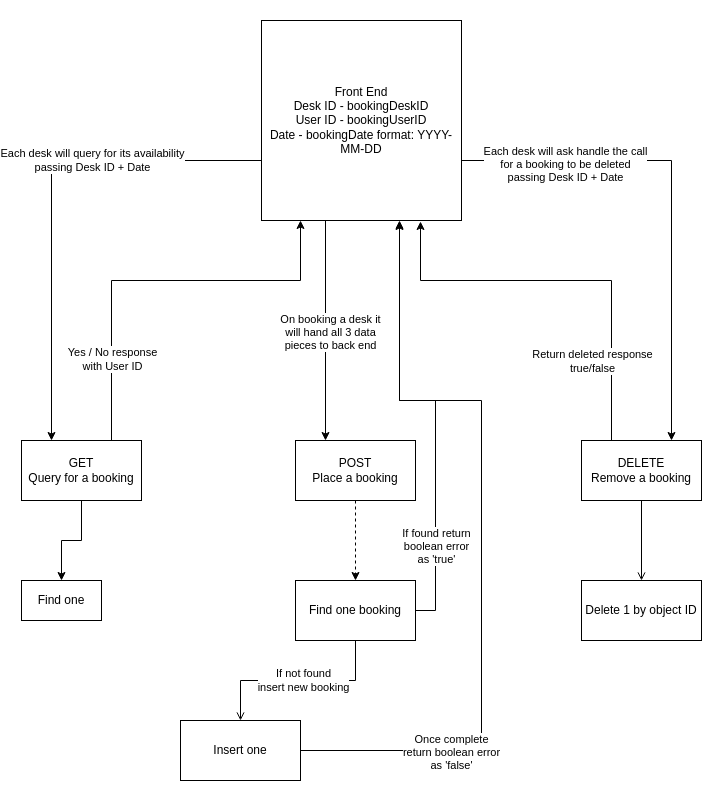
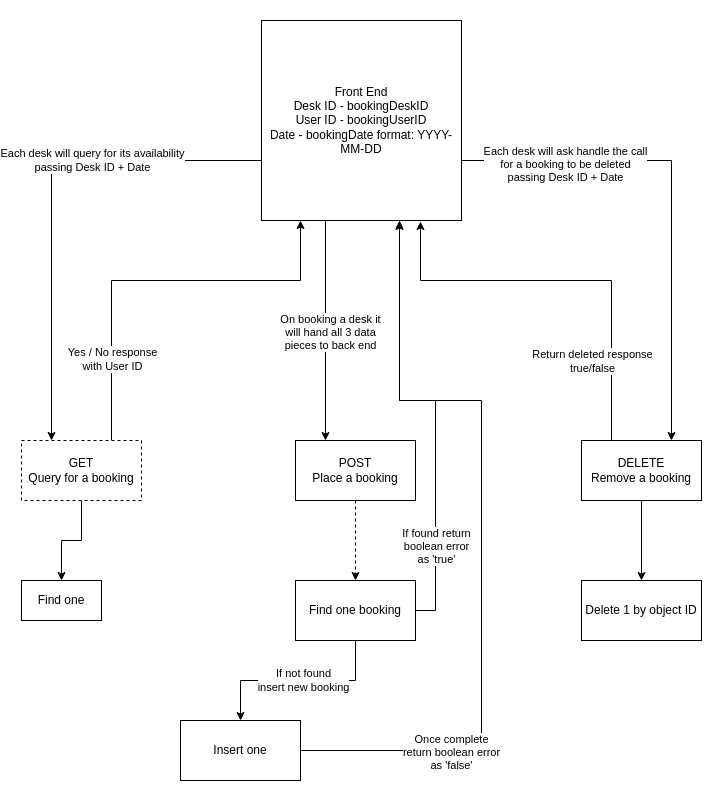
(82, 471) -> (82, 471)
(642, 573) -> (642, 572)
(241, 714) -> (241, 712)
